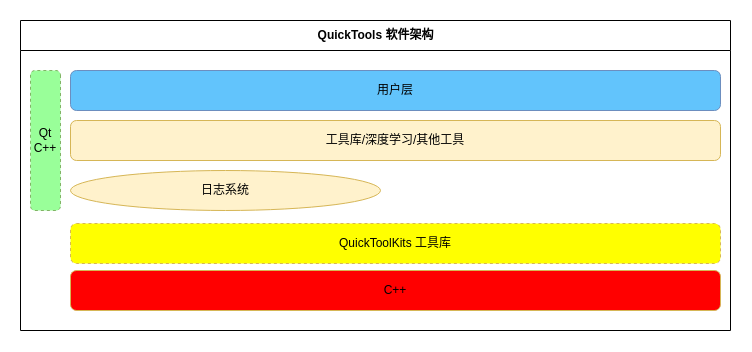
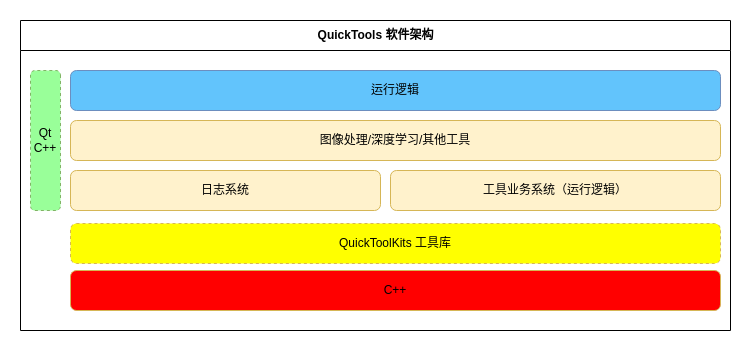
(396, 91) -> (396, 91)
(396, 141) -> (396, 141)
(226, 191) -> (226, 191)
none -> (556, 191)
